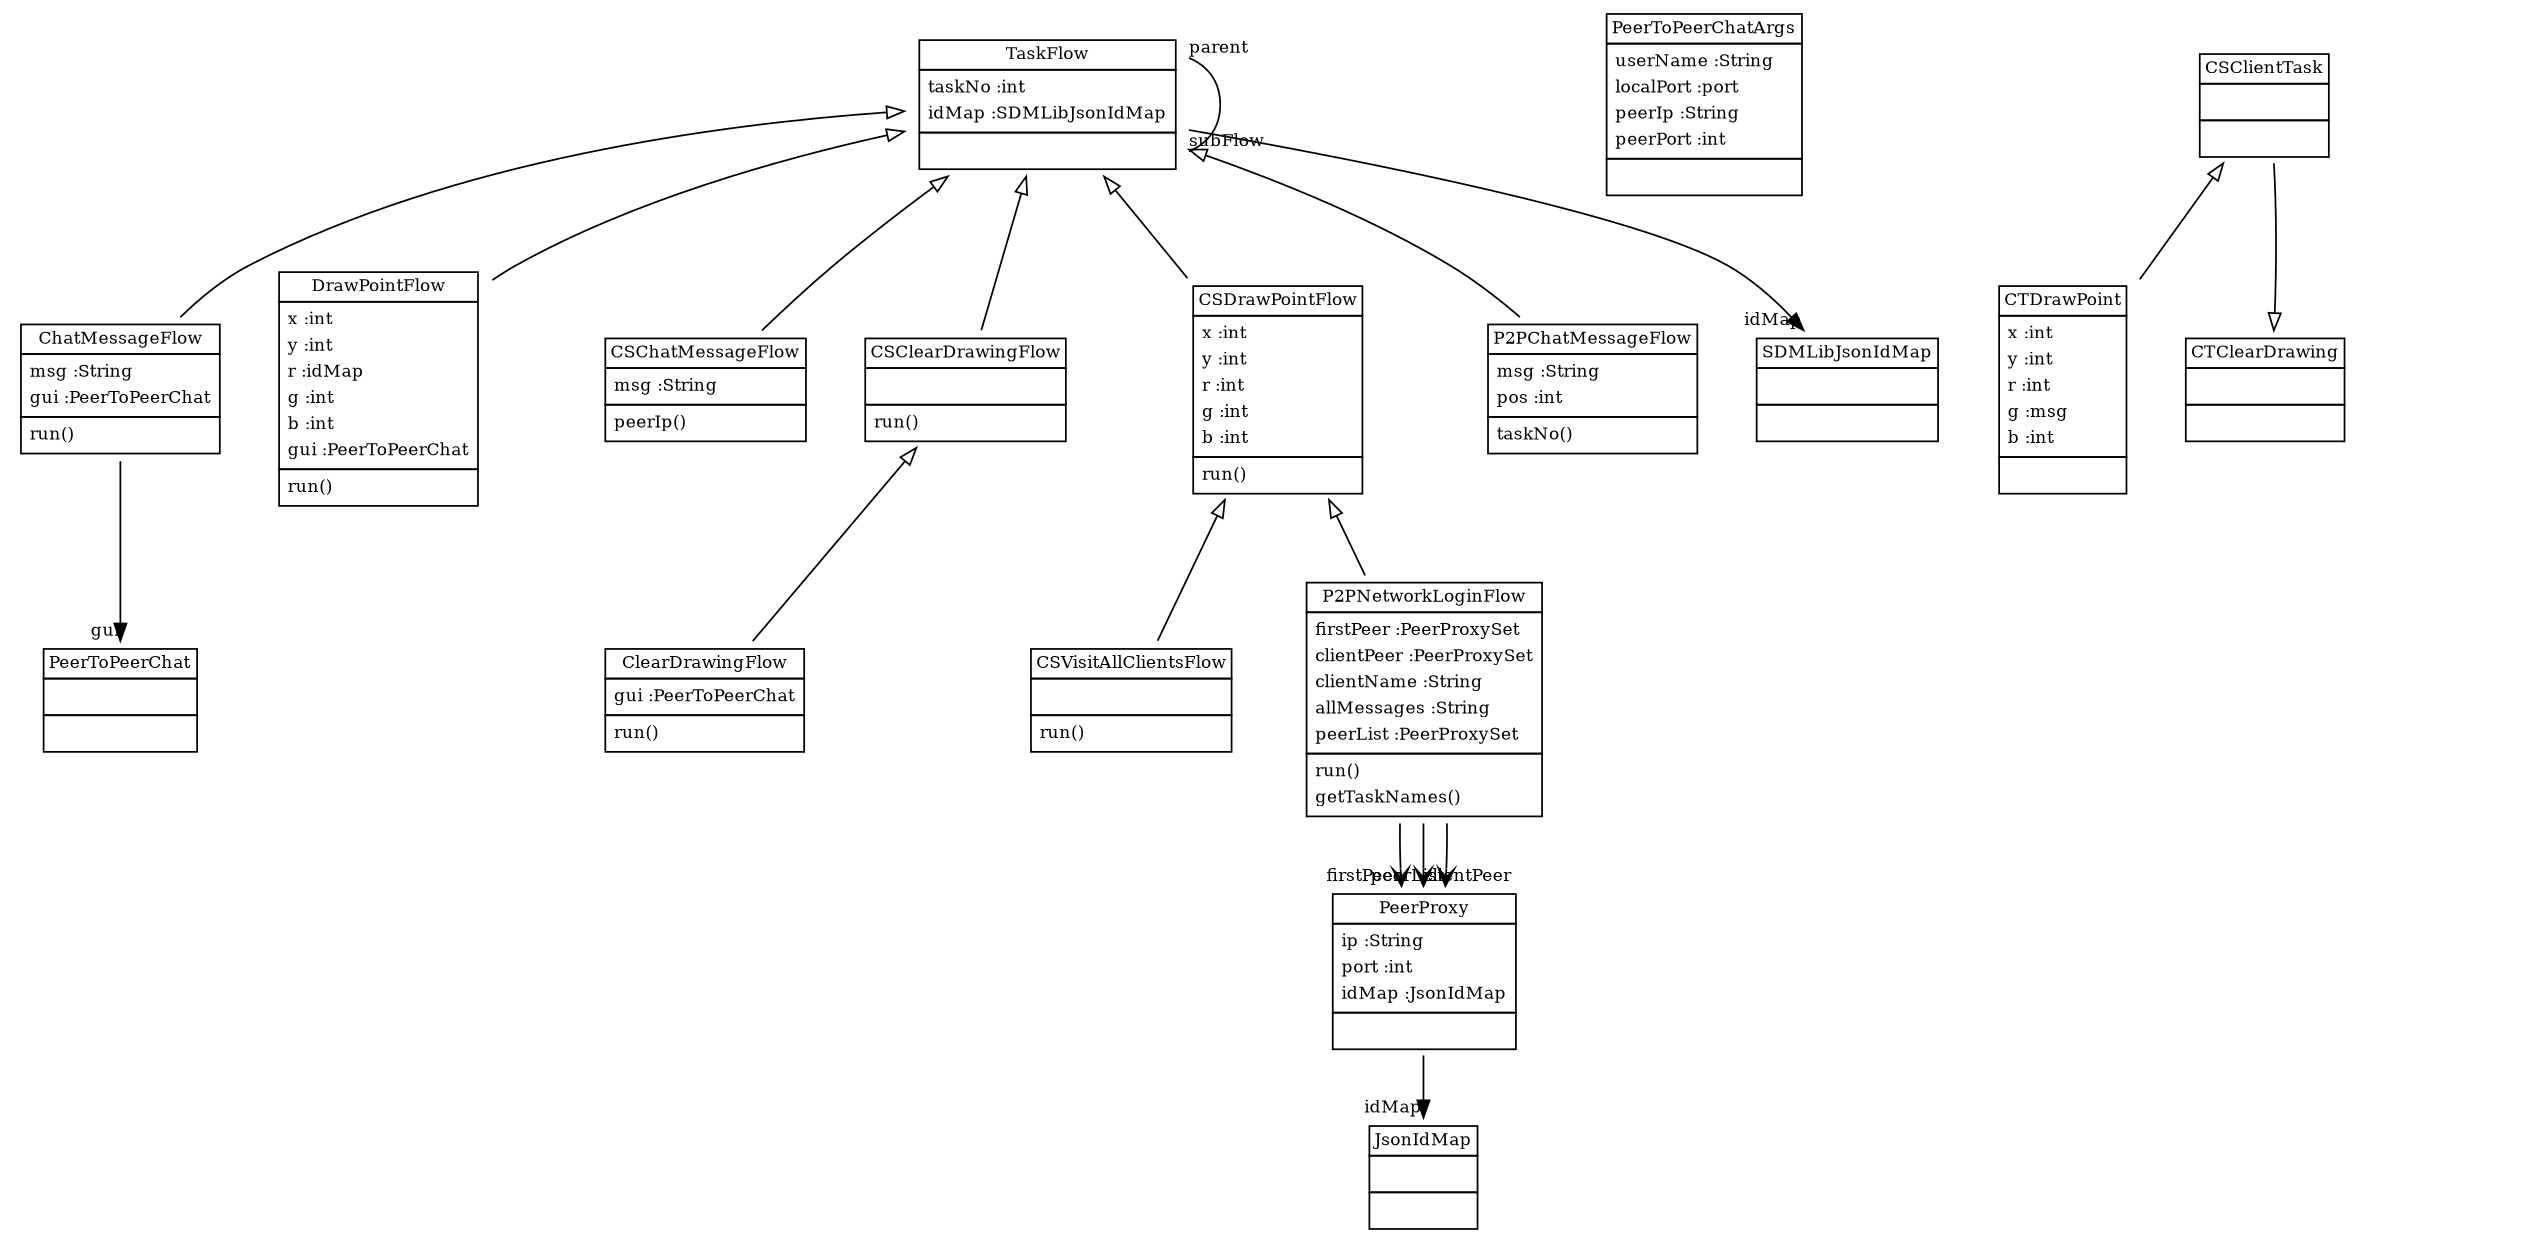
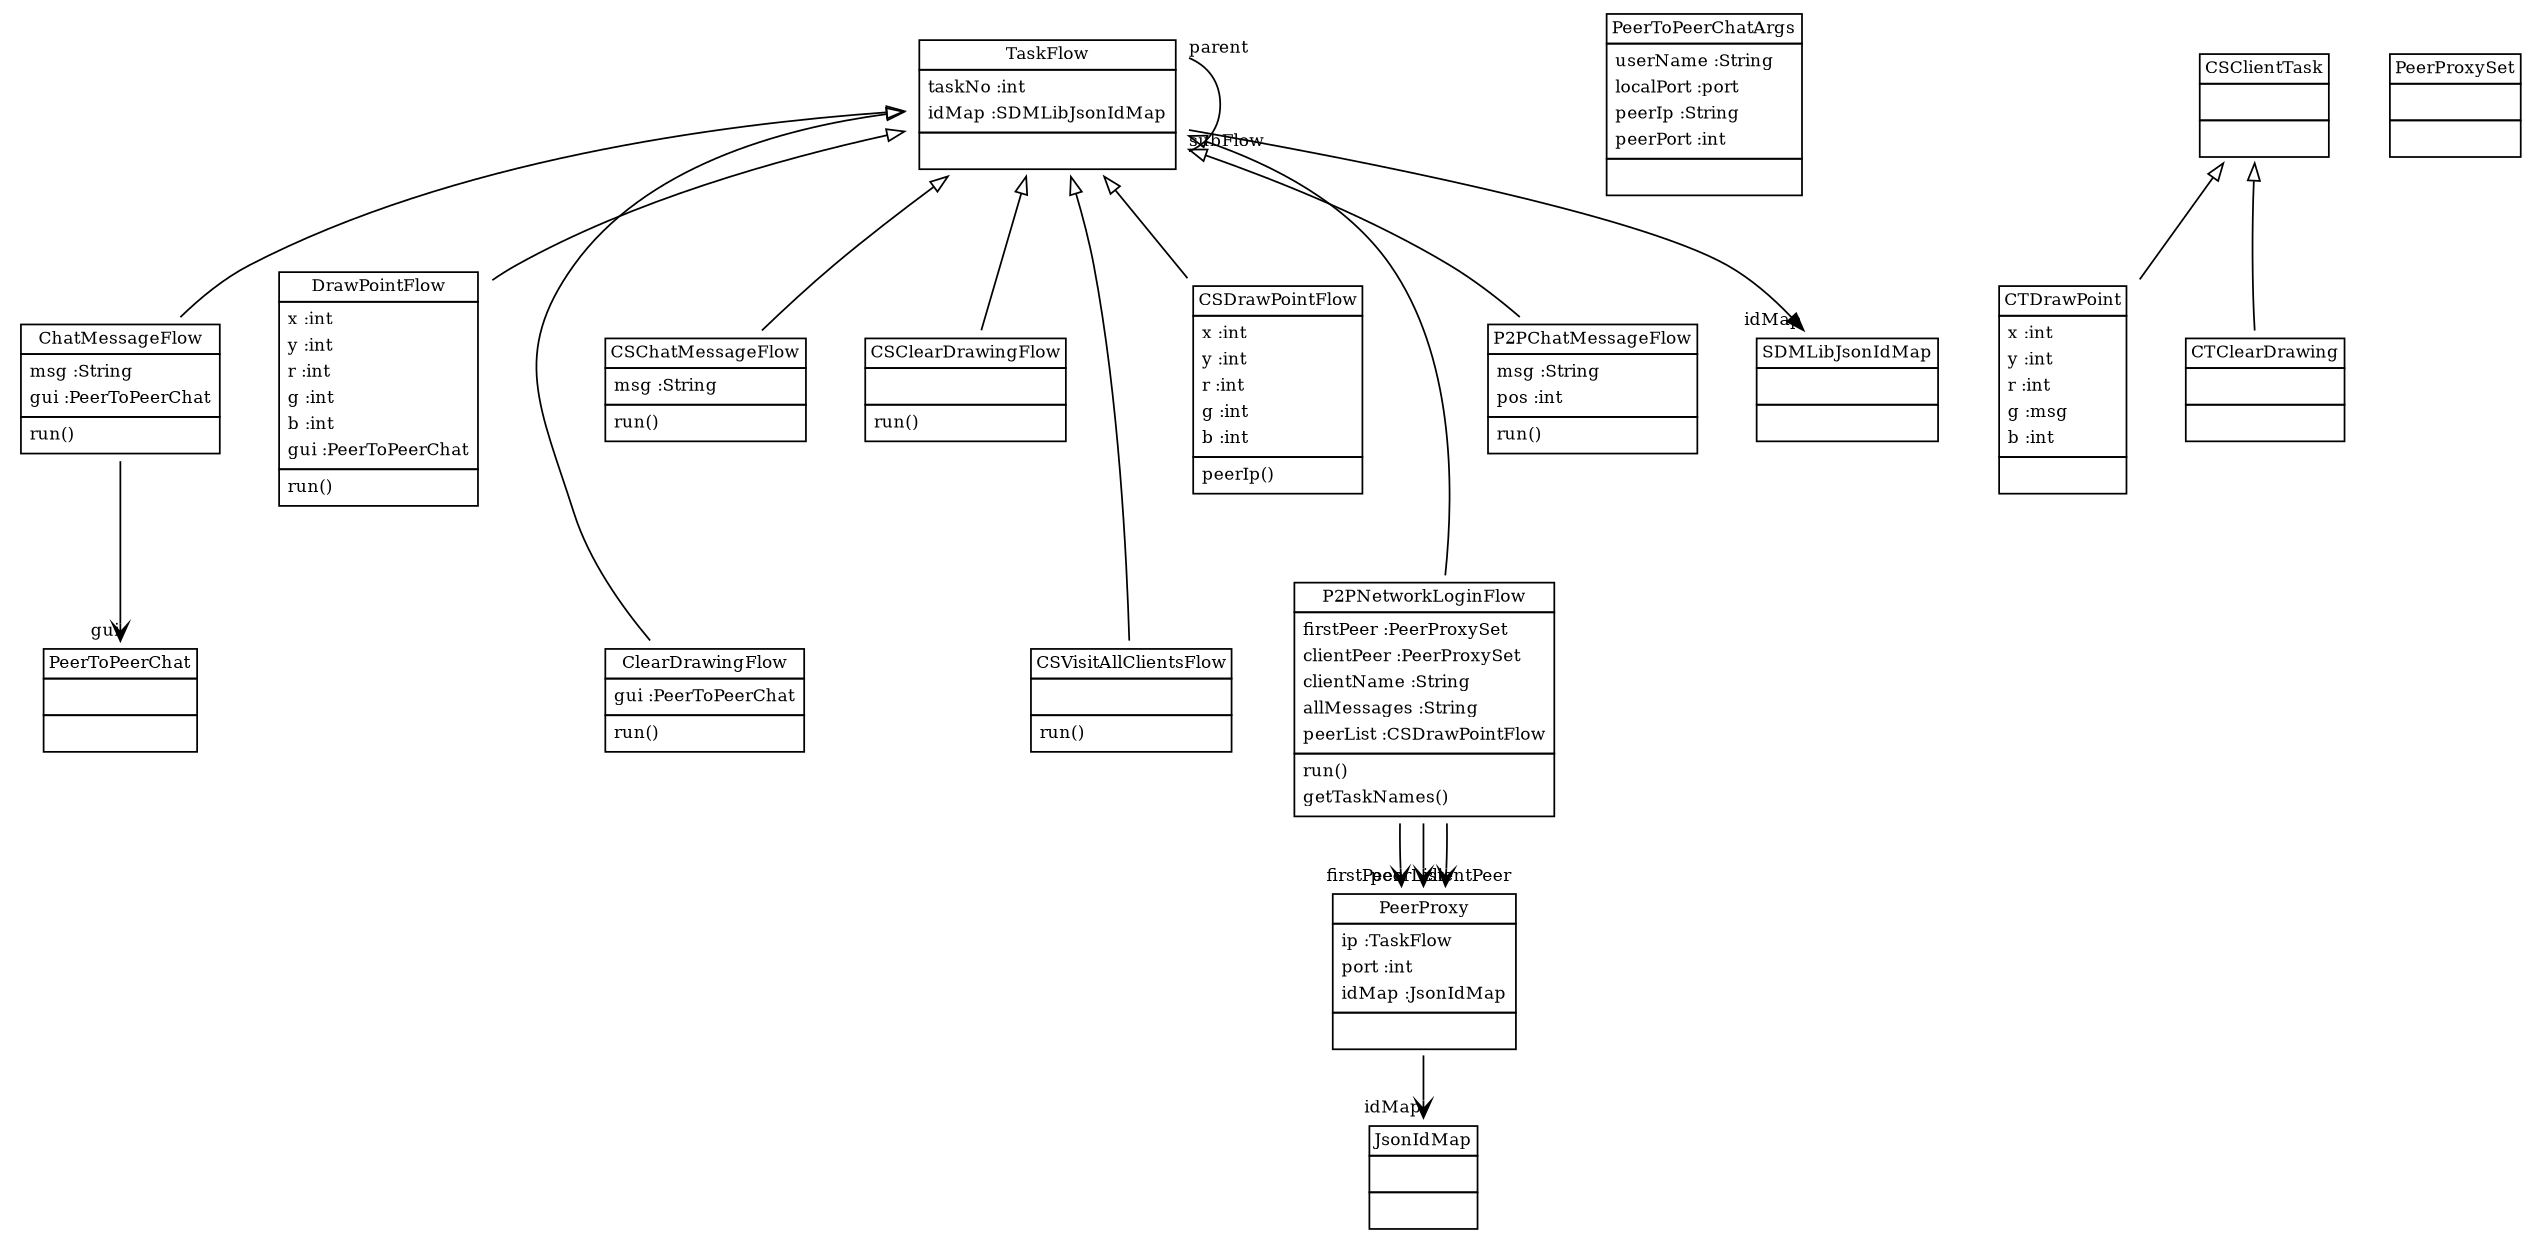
none -> (2454, 105)
(2276, 238) -> (2253, 256)
(326, 372) -> (310, 372)
(651, 422) -> (637, 422)
(1535, 434) -> (1519, 434)
(1225, 474) -> (1239, 474)
(120, 542) -> (120, 542)
(1351, 546) -> (1414, 307)
(829, 551) -> (560, 288)
(1187, 578) -> (1115, 416)
(1417, 734) -> (1424, 734)
(1383, 941) -> (1397, 941)
(1423, 1078) -> (1423, 1078)
